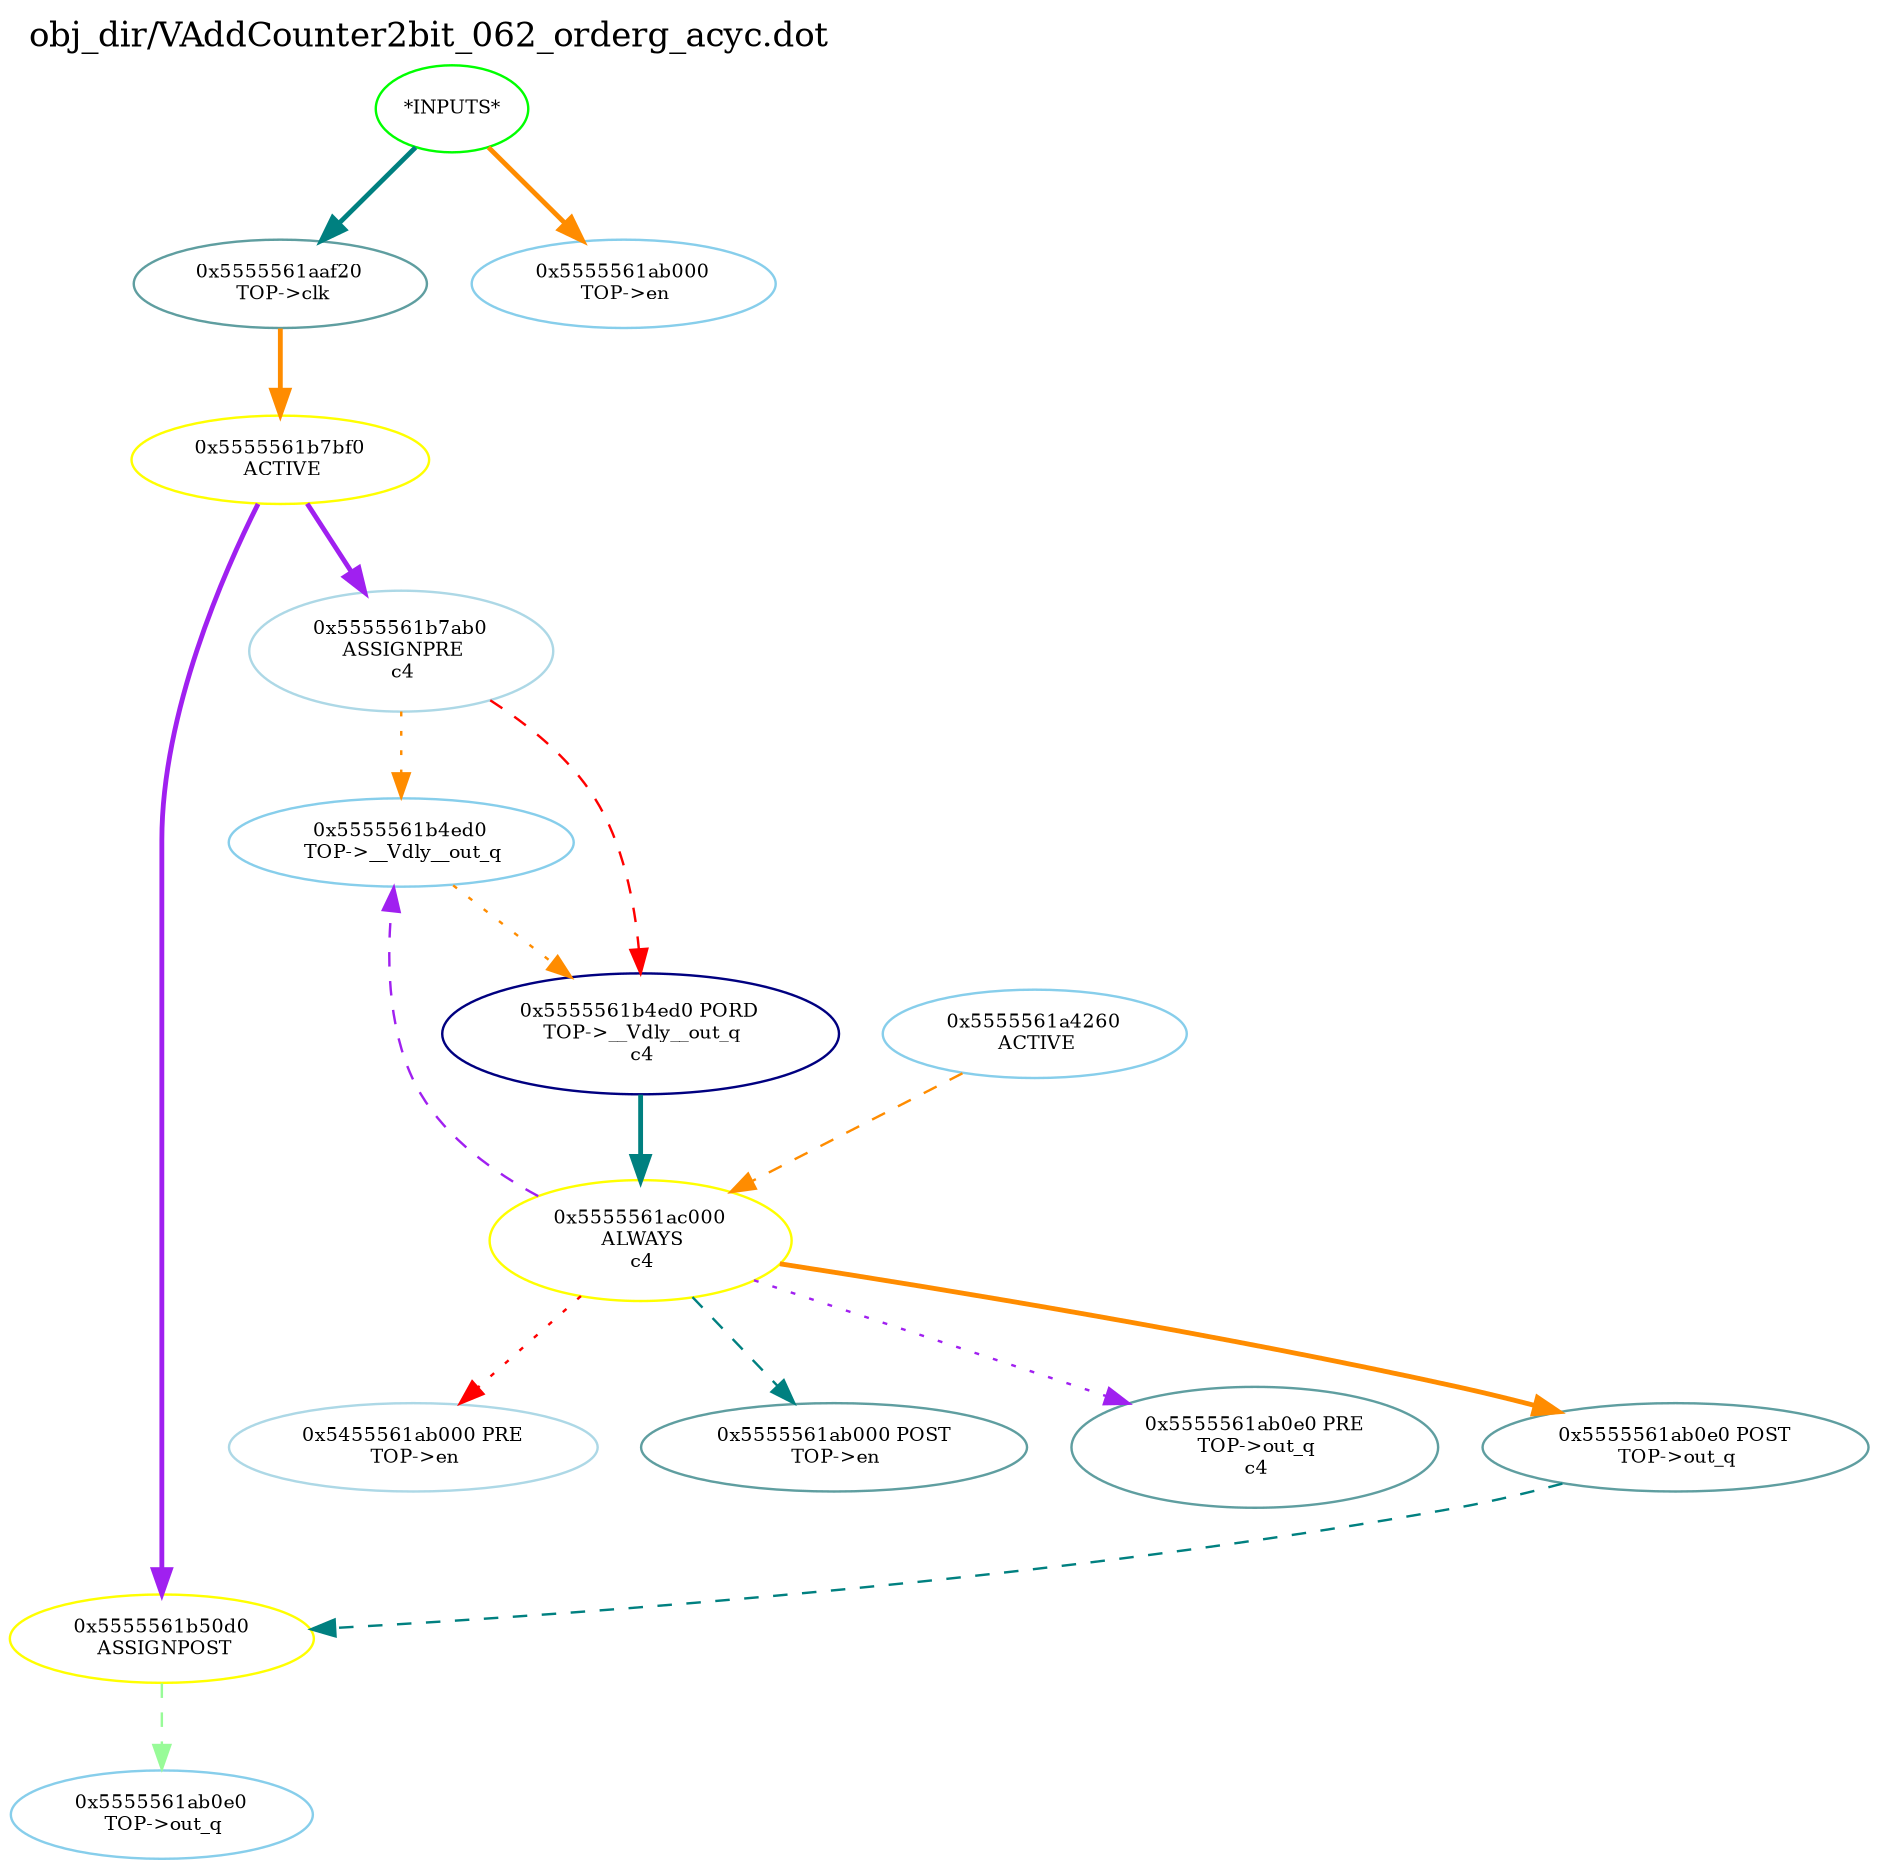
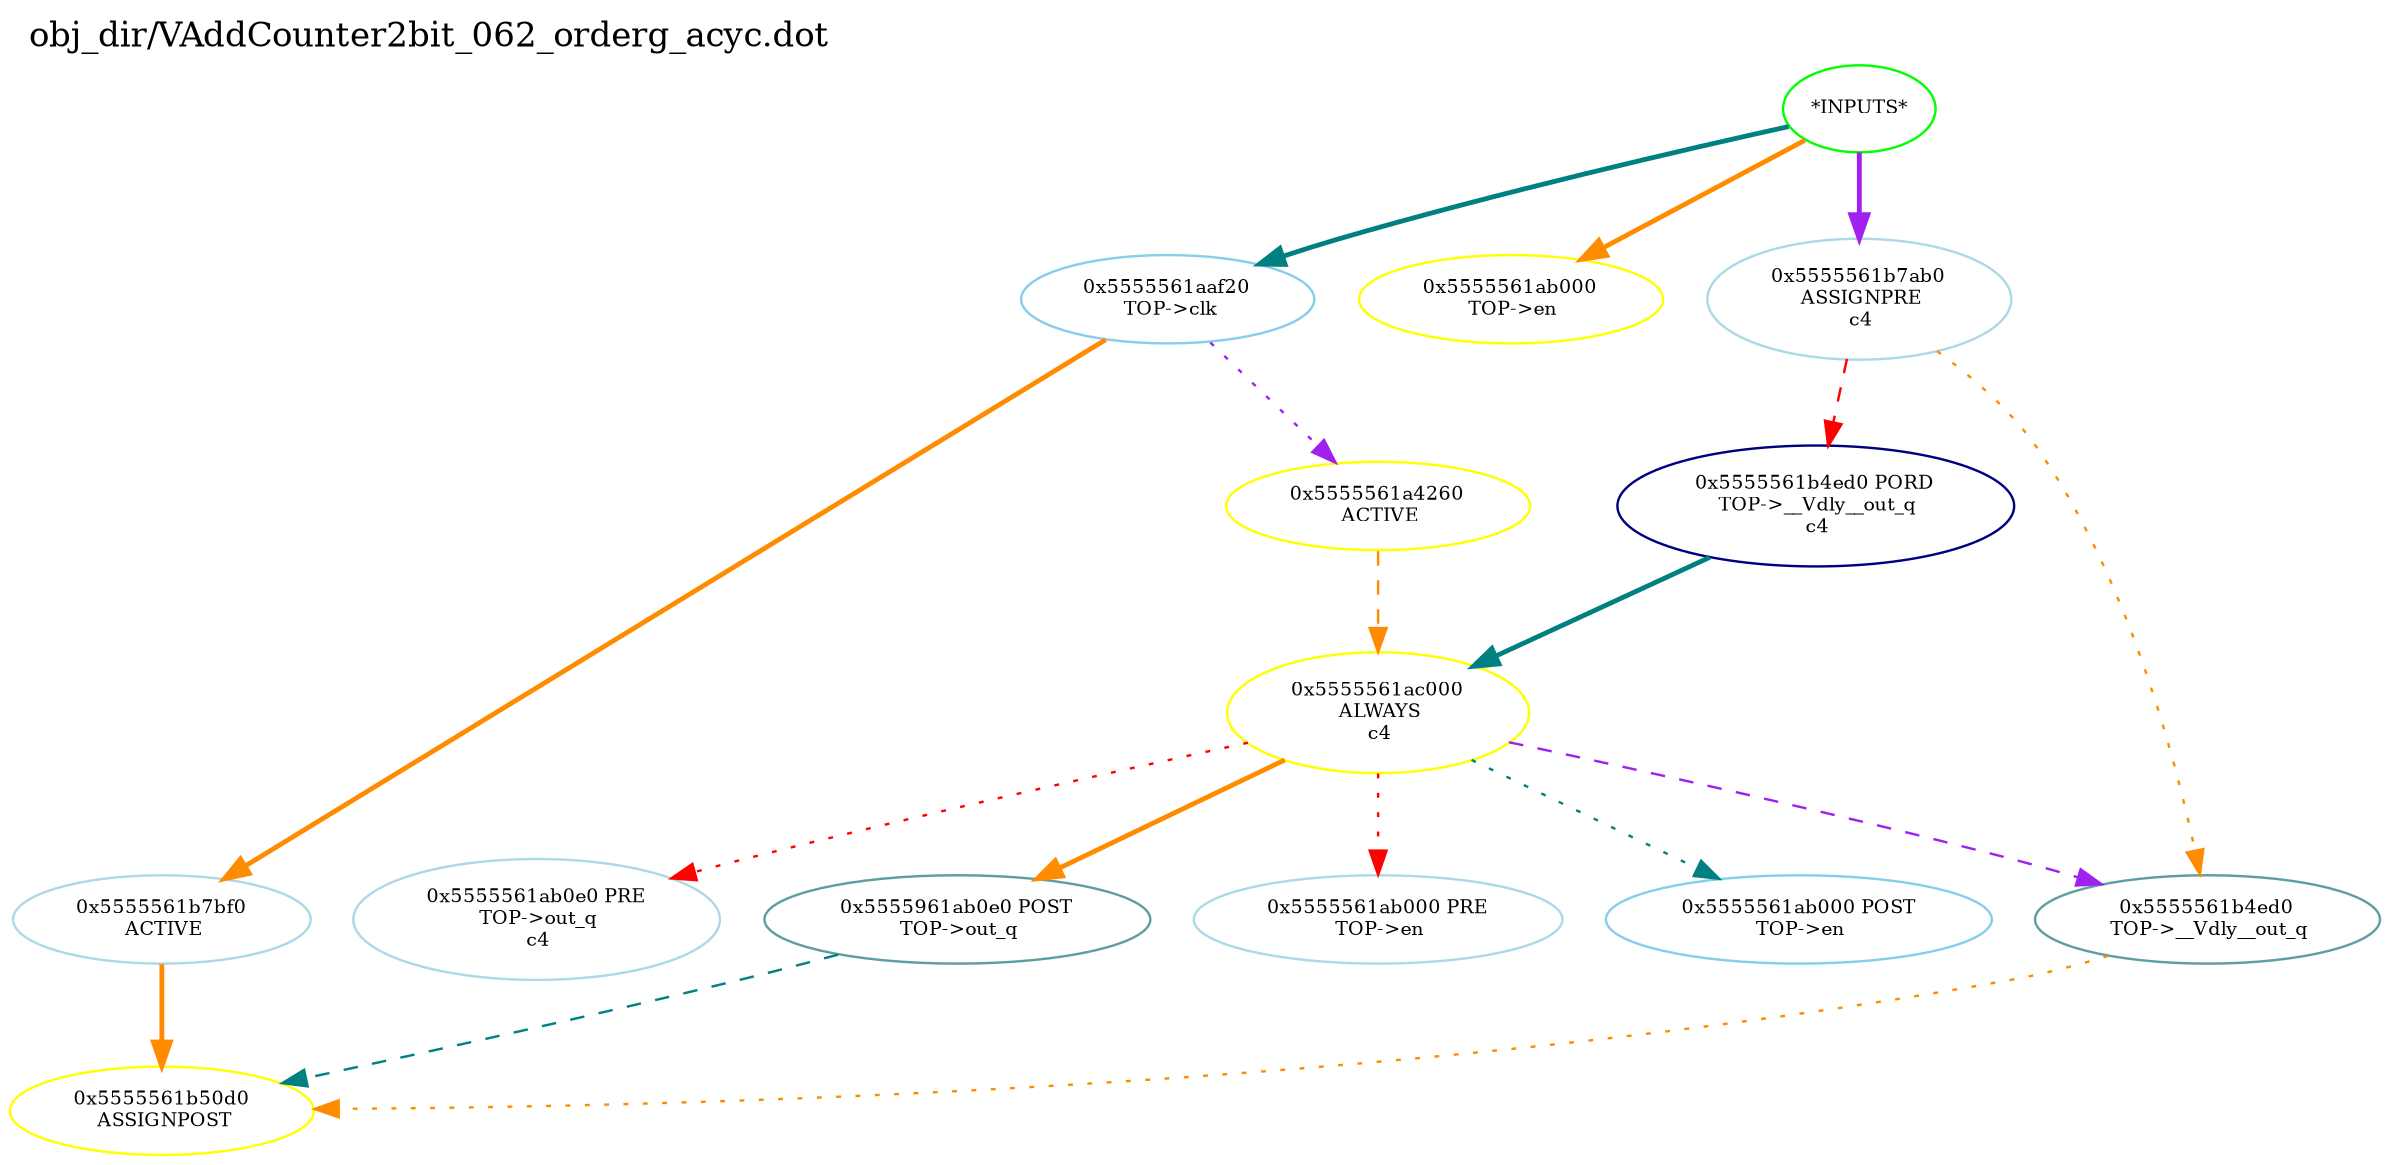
(280, 284) -> (1168, 299)
(624, 284) -> (1511, 299)
none -> (1264, 394)
(280, 460) -> (162, 919)
(329, 538) -> (1859, 183)
(401, 842) -> (2208, 919)
(503, 924) -> (1228, 1074)
(162, 1029) -> (162, 1003)
(1035, 1034) -> (1378, 506)
(930, 1338) -> (971, 805)
(735, 1342) -> (1584, 814)
(413, 1447) -> (1378, 919)
(834, 1447) -> (1799, 919)
(1255, 1447) -> (537, 919)
(1676, 1447) -> (957, 919)
(162, 1815) -> none
